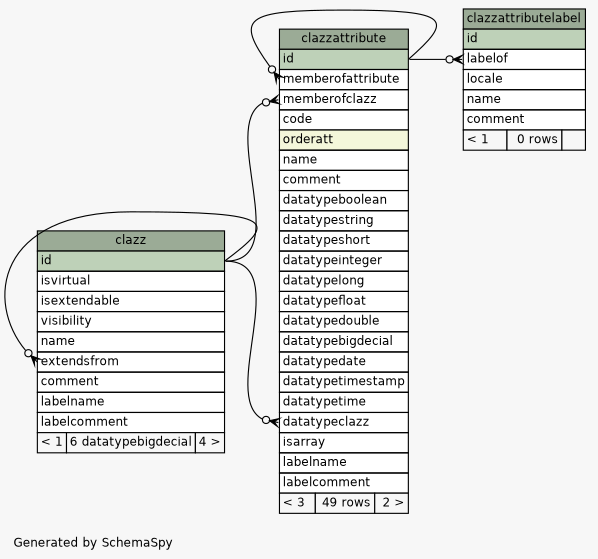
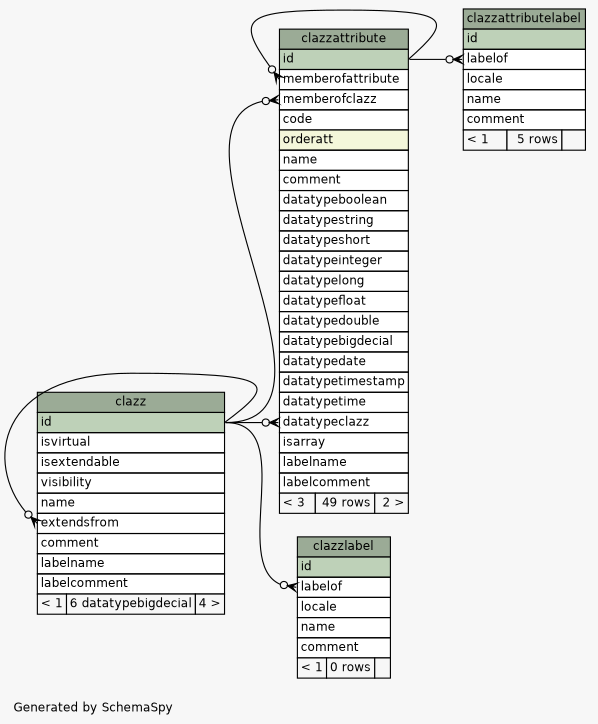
(538, 140) -> (538, 140)
none -> (343, 607)
